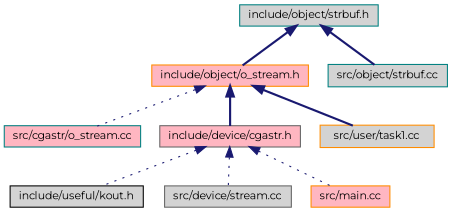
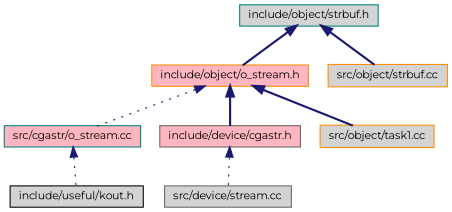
(388, 76) -> (388, 76)
(377, 136) -> (377, 136)
(149, 168) -> (75, 172)
(350, 197) -> none
